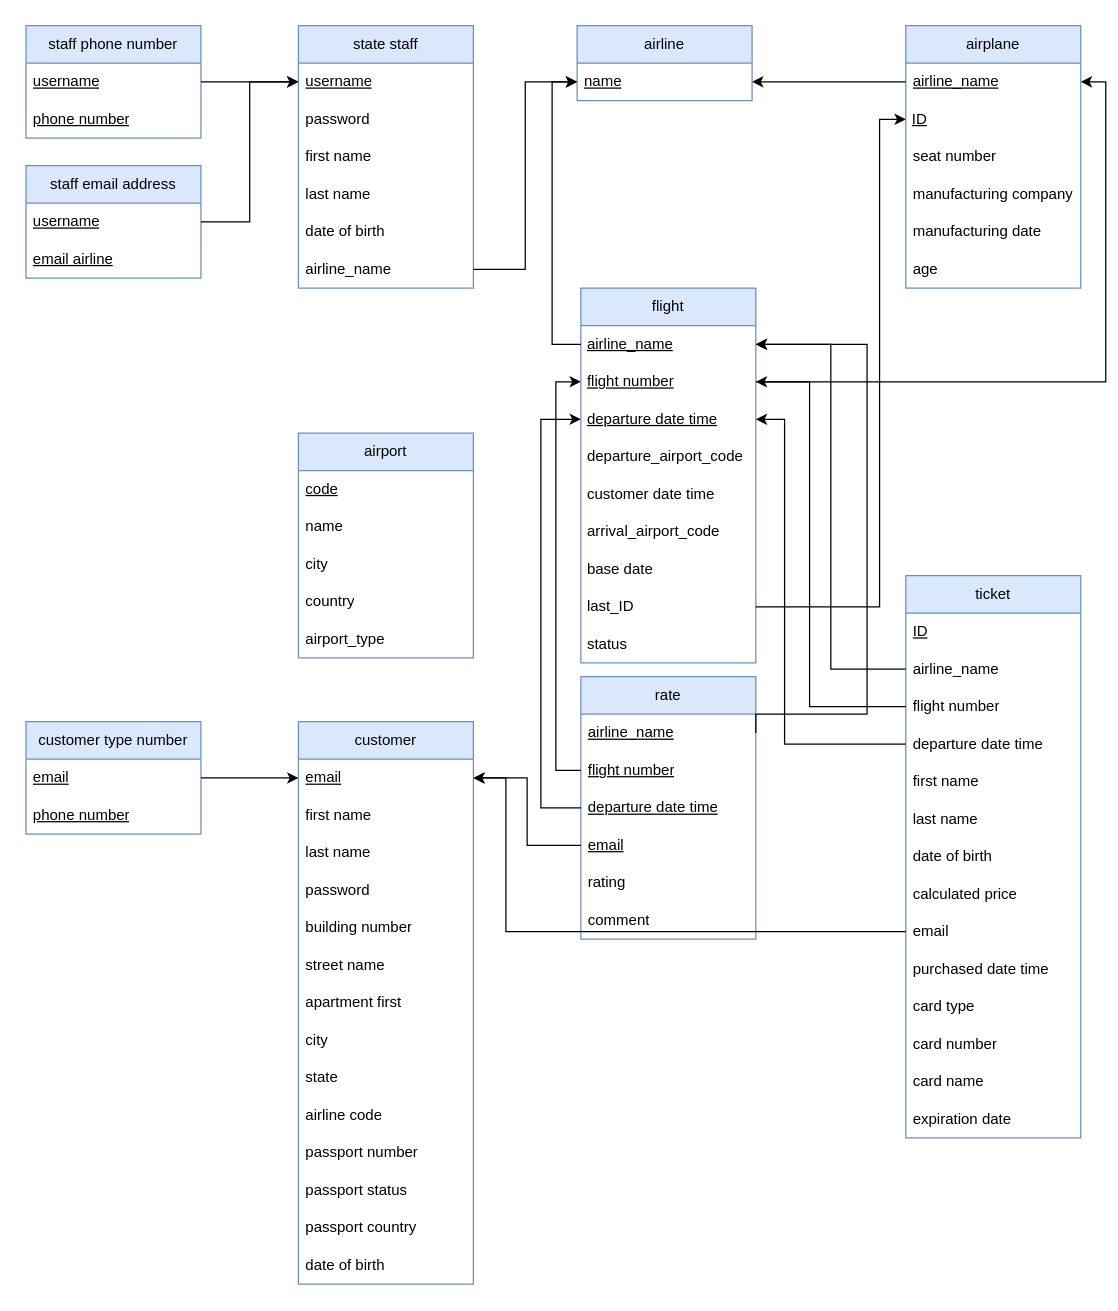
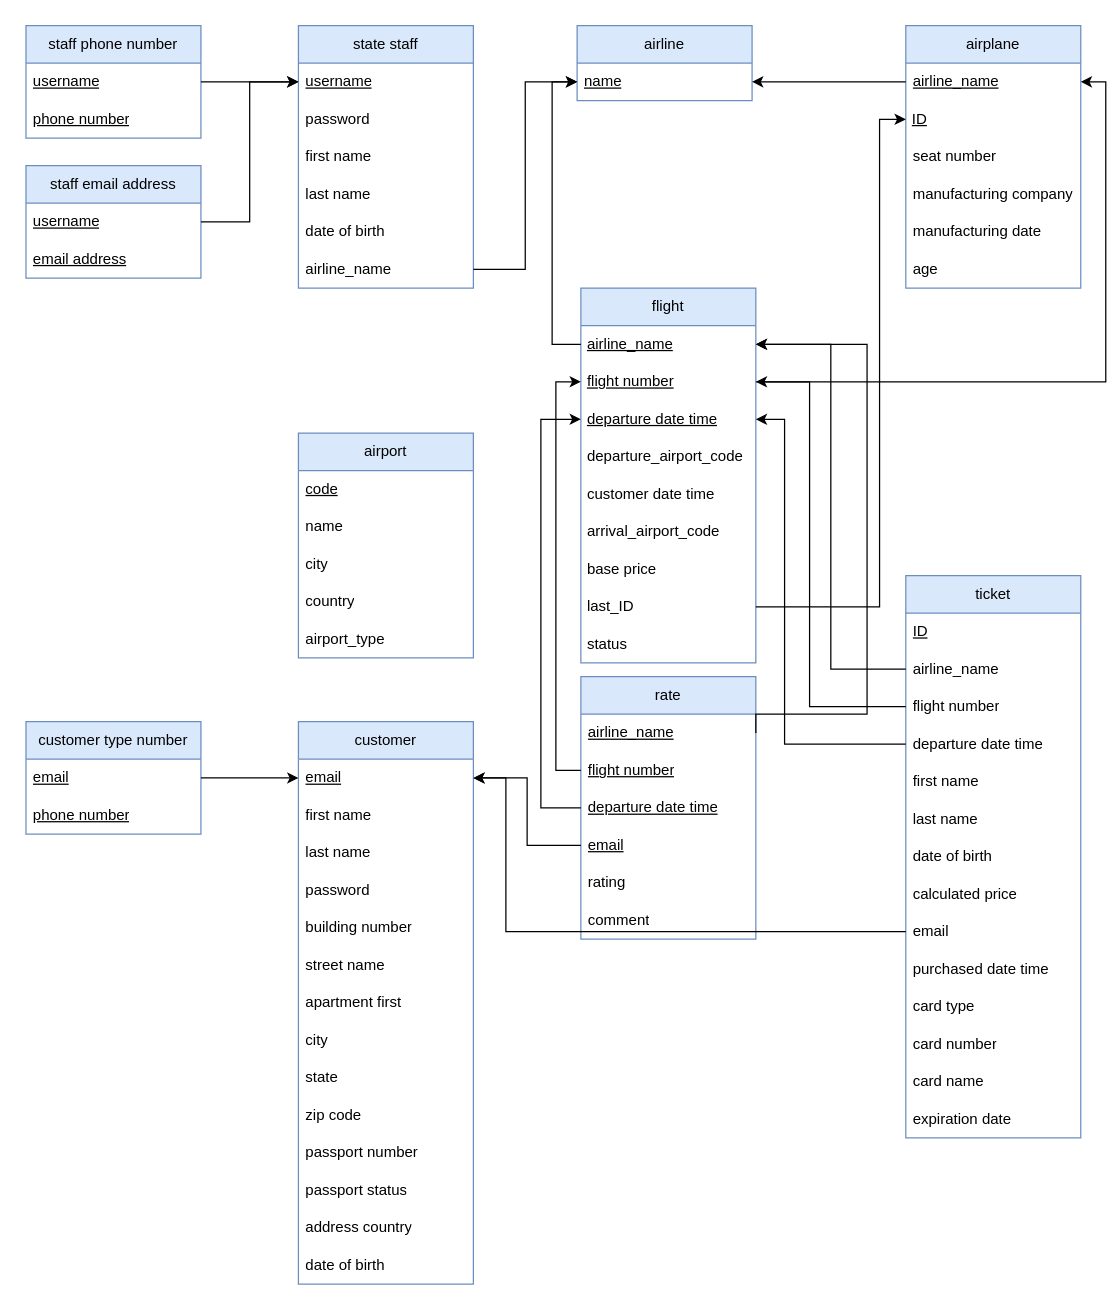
(76, 259) -> (82, 259)
(619, 569) -> (621, 569)
(348, 1116) -> (335, 1116)
(371, 1228) -> (367, 1228)
